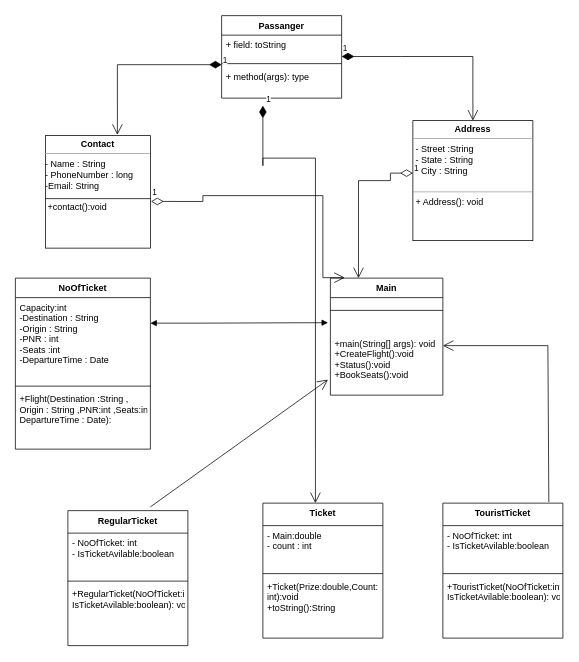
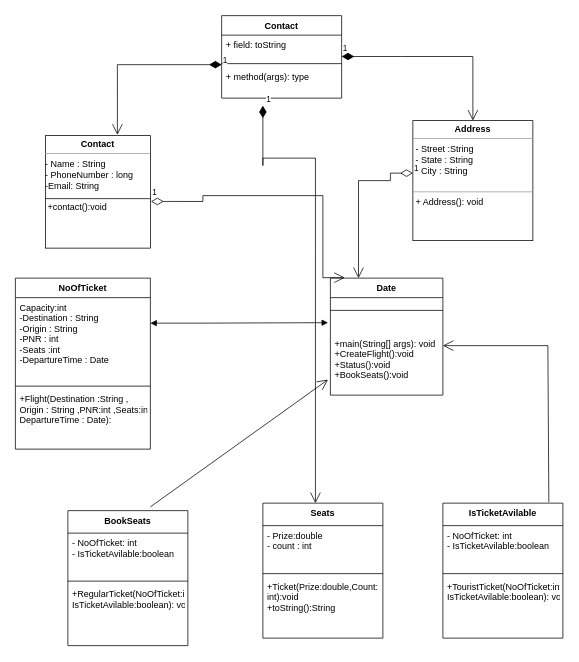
(281, 26) -> (281, 26)
(386, 288) -> (386, 288)
(323, 513) -> (323, 513)
(503, 513) -> (503, 513)
(128, 521) -> (128, 521)
(295, 536) -> (298, 536)
